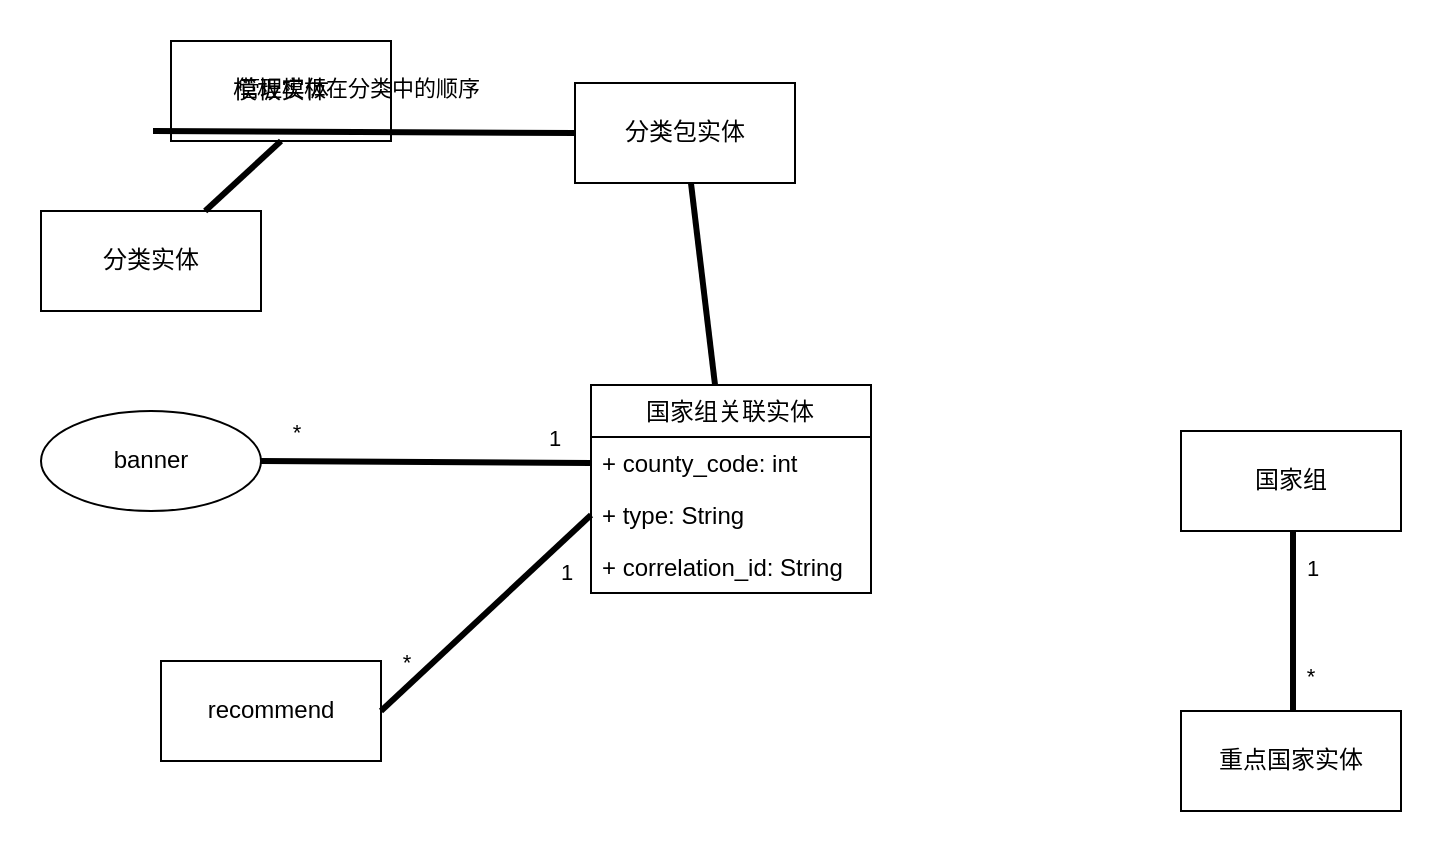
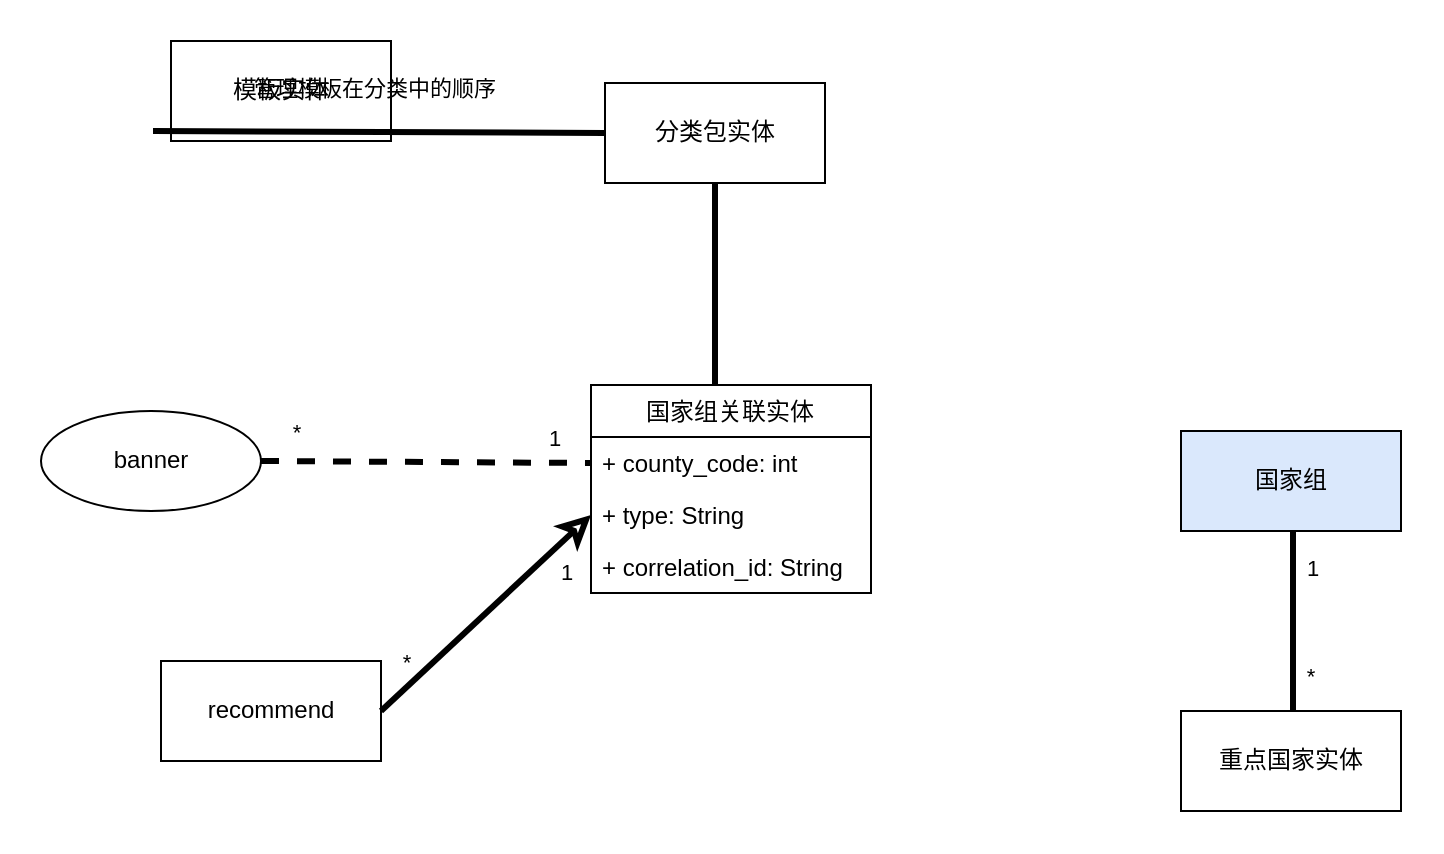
(685, 133) -> (715, 133)
(243, 176) -> none
(151, 261) -> none
(287, 461) -> (287, 461)
(1291, 481) -> (1291, 481)
(581, 525) -> (573, 532)
